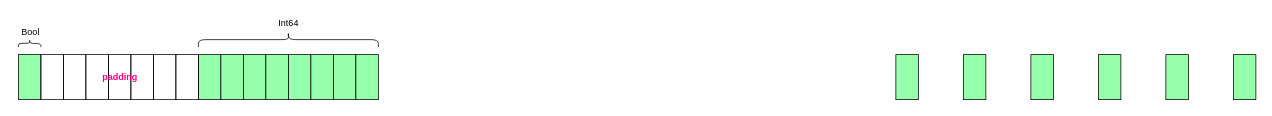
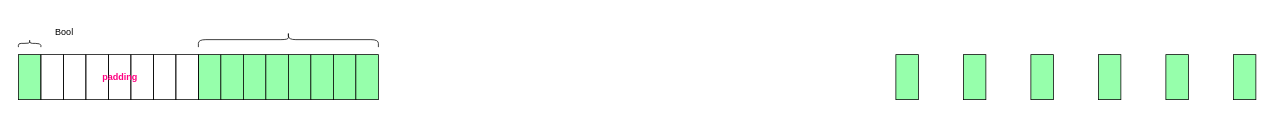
(288, 23) -> none
(30, 32) -> (64, 32)
